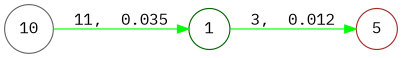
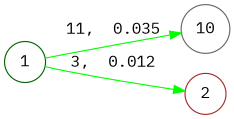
(115, 29) -> (107, 46)
(377, 29) -> (206, 94)
